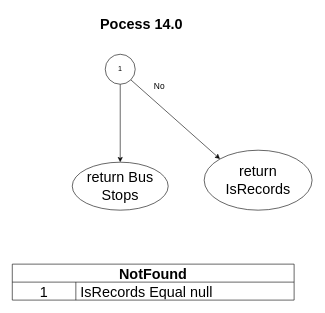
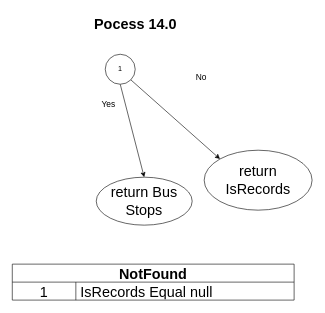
(141, 24) -> (135, 24)
(159, 84) -> (201, 75)
none -> (108, 102)
(120, 186) -> (144, 201)
